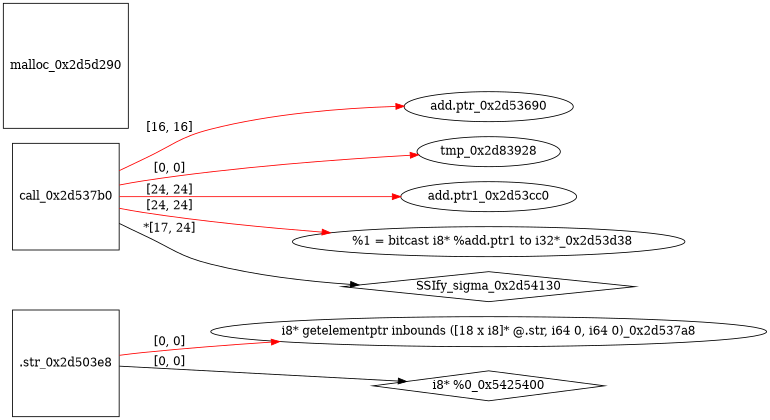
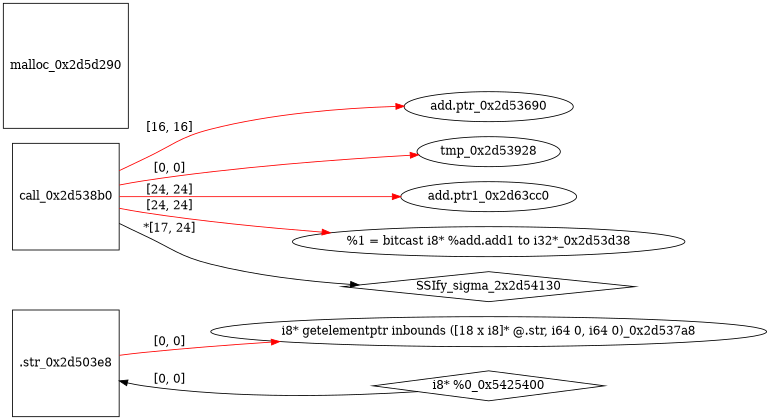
(489, 152) -> (489, 152)
(66, 197) -> (66, 197)
(489, 197) -> (489, 197)
(489, 242) -> (489, 242)
(489, 287) -> (489, 287)
(259, 374) -> (272, 395)
